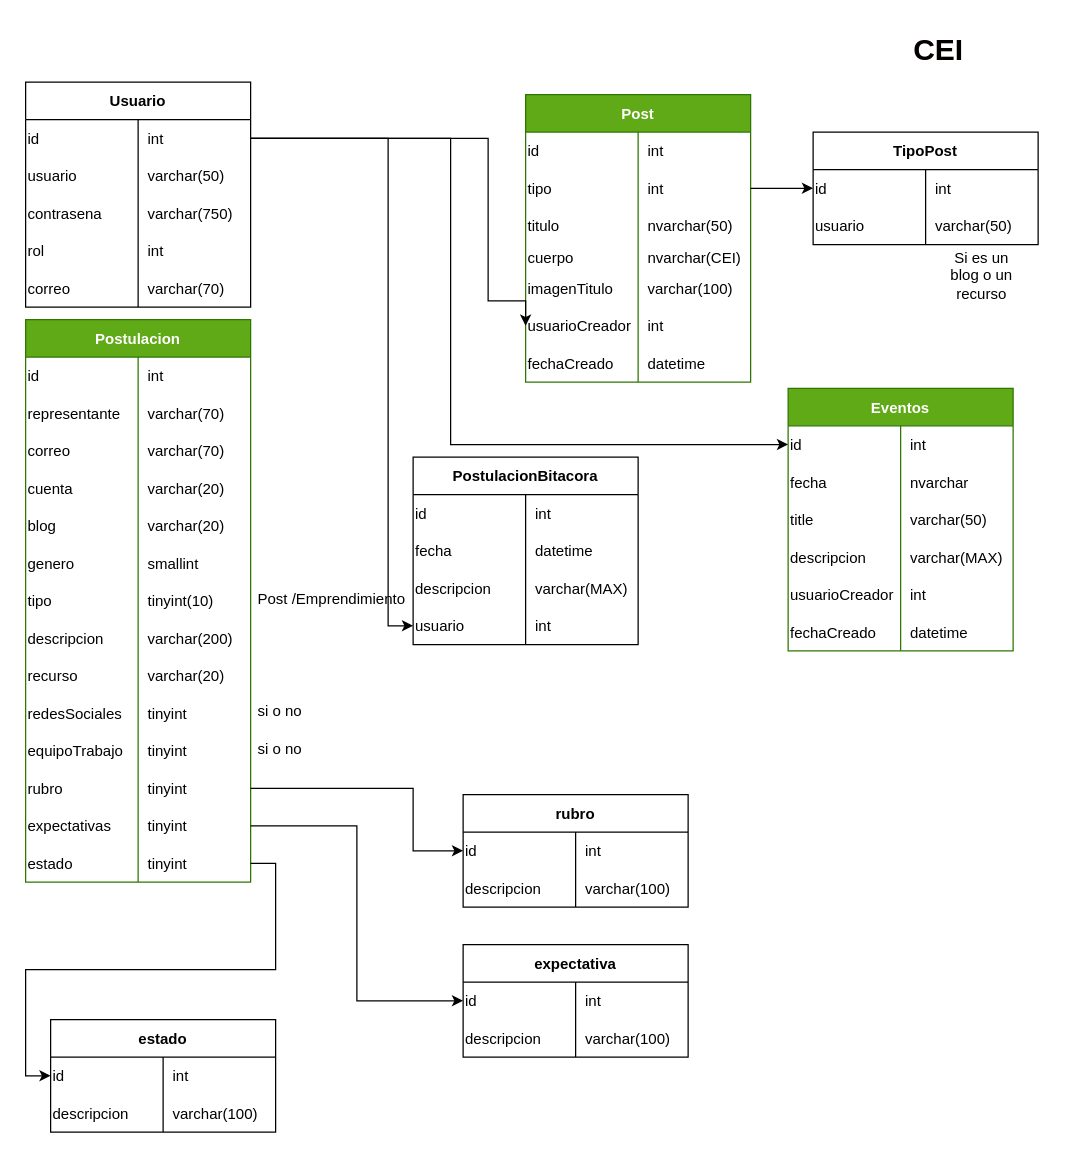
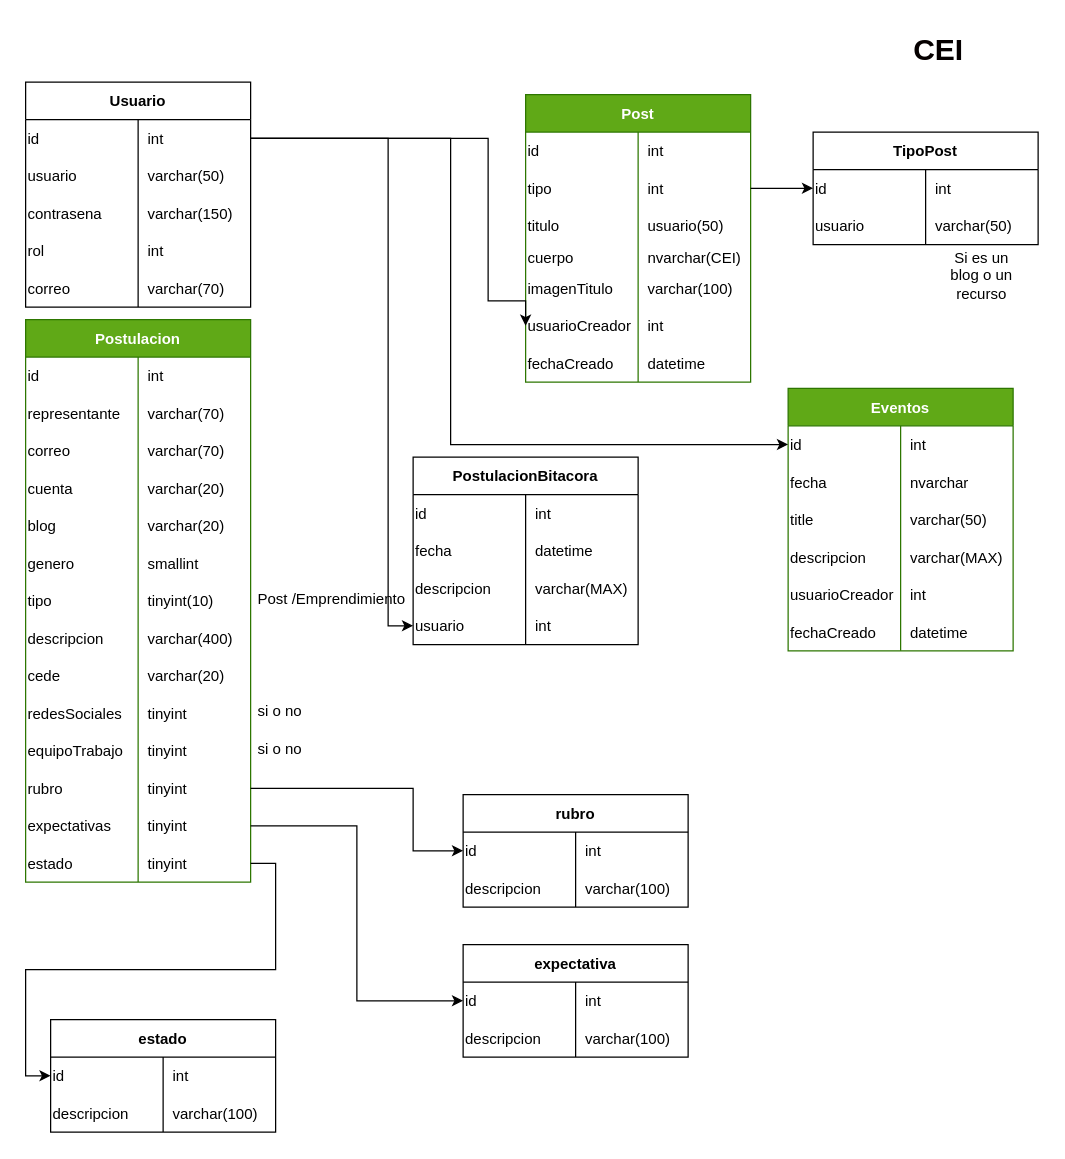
(198, 214) -> (198, 214)
(698, 226) -> (692, 226)
(198, 639) -> (198, 639)
(57, 676) -> (44, 676)
